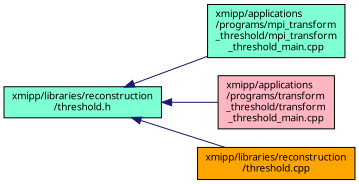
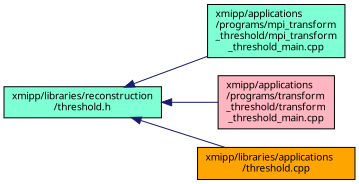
(276, 163) -> (276, 163)
